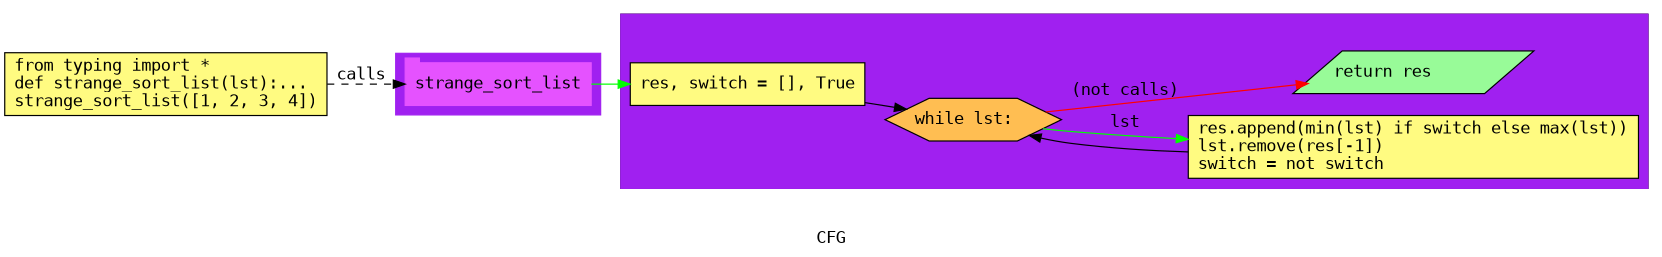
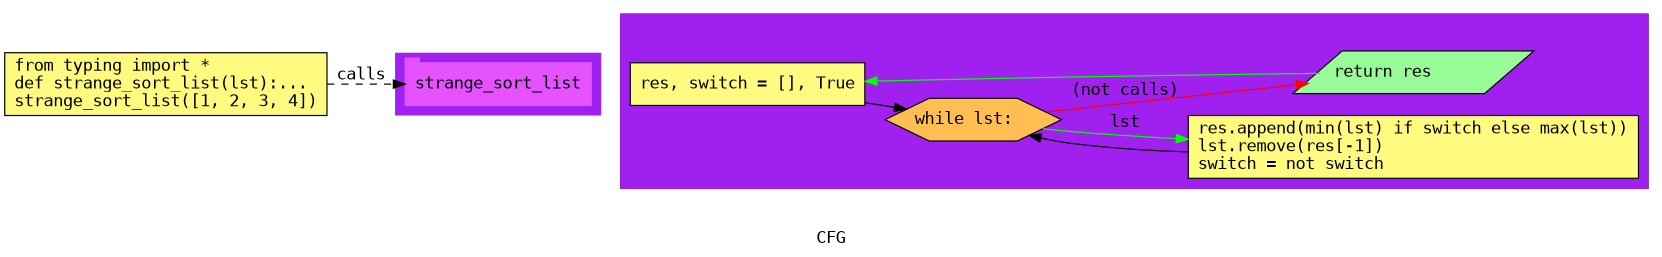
(608, 84) -> (1098, 77)
